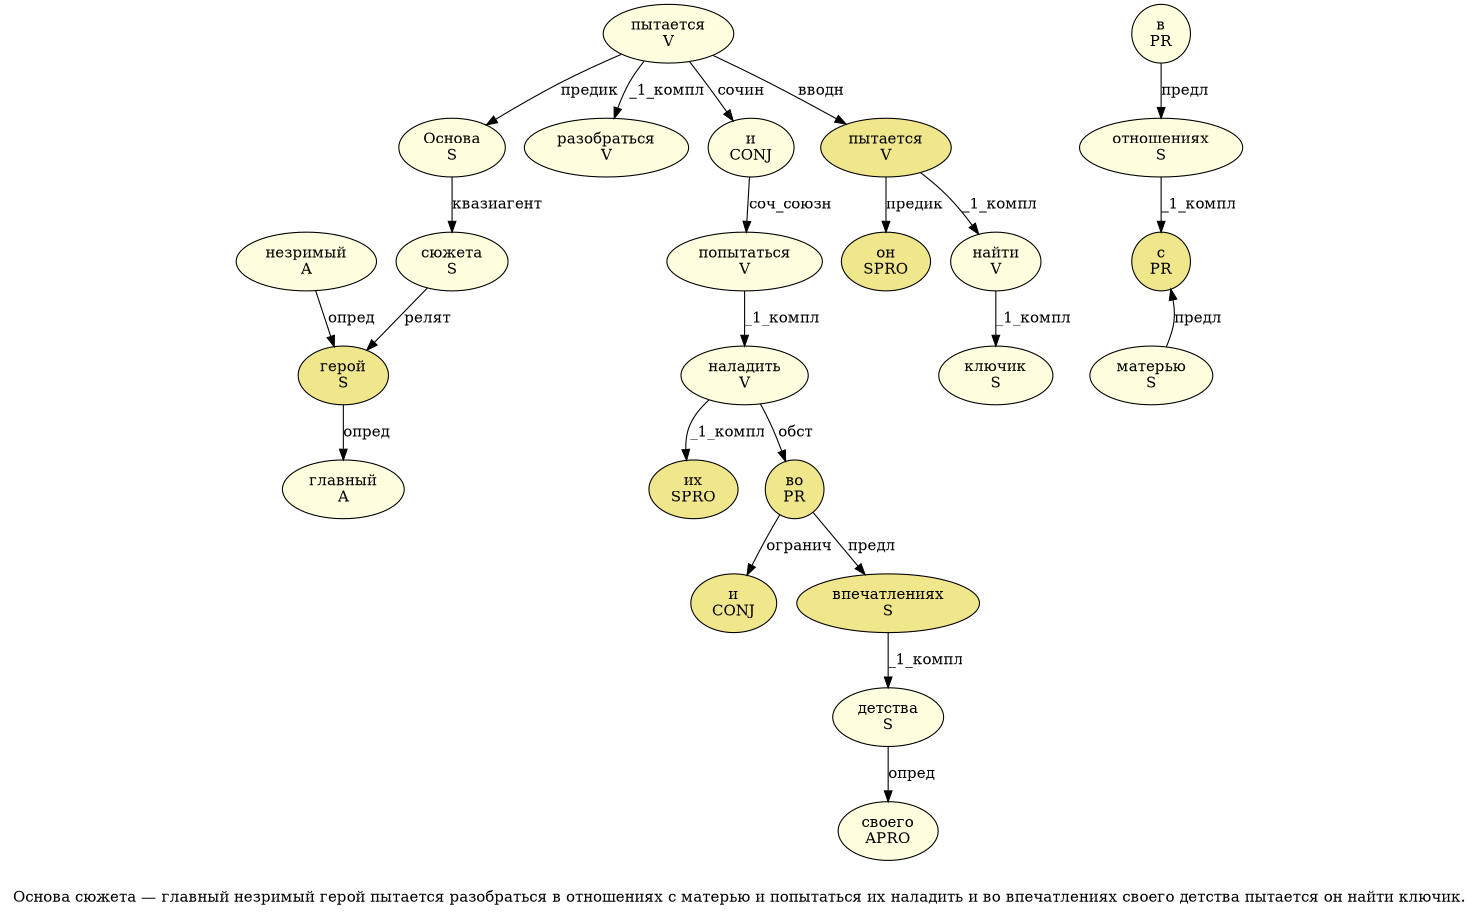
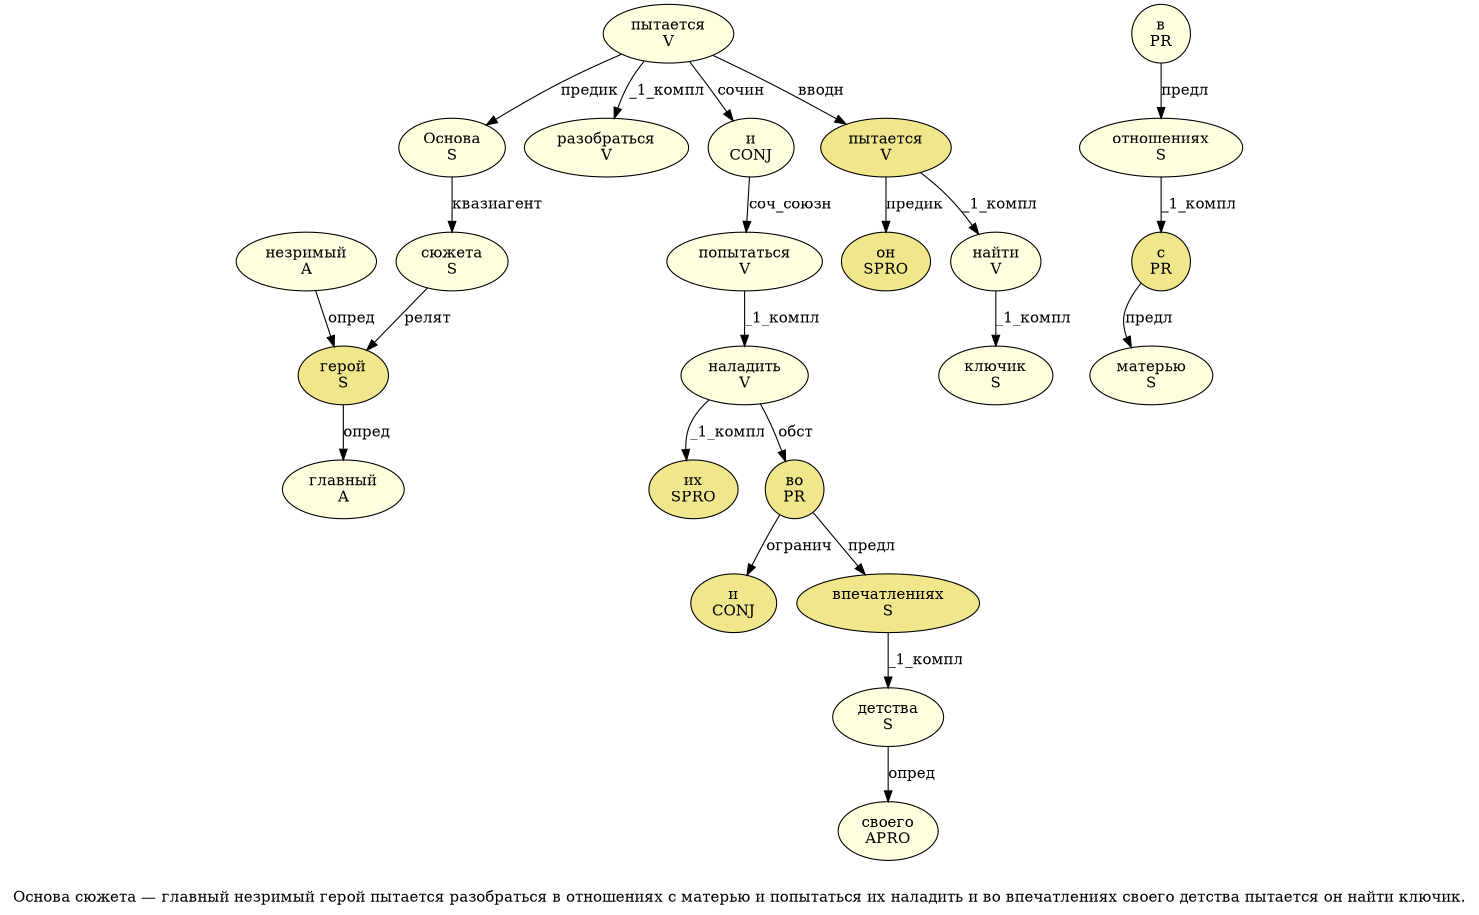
(1174, 324) -> (1126, 309)
